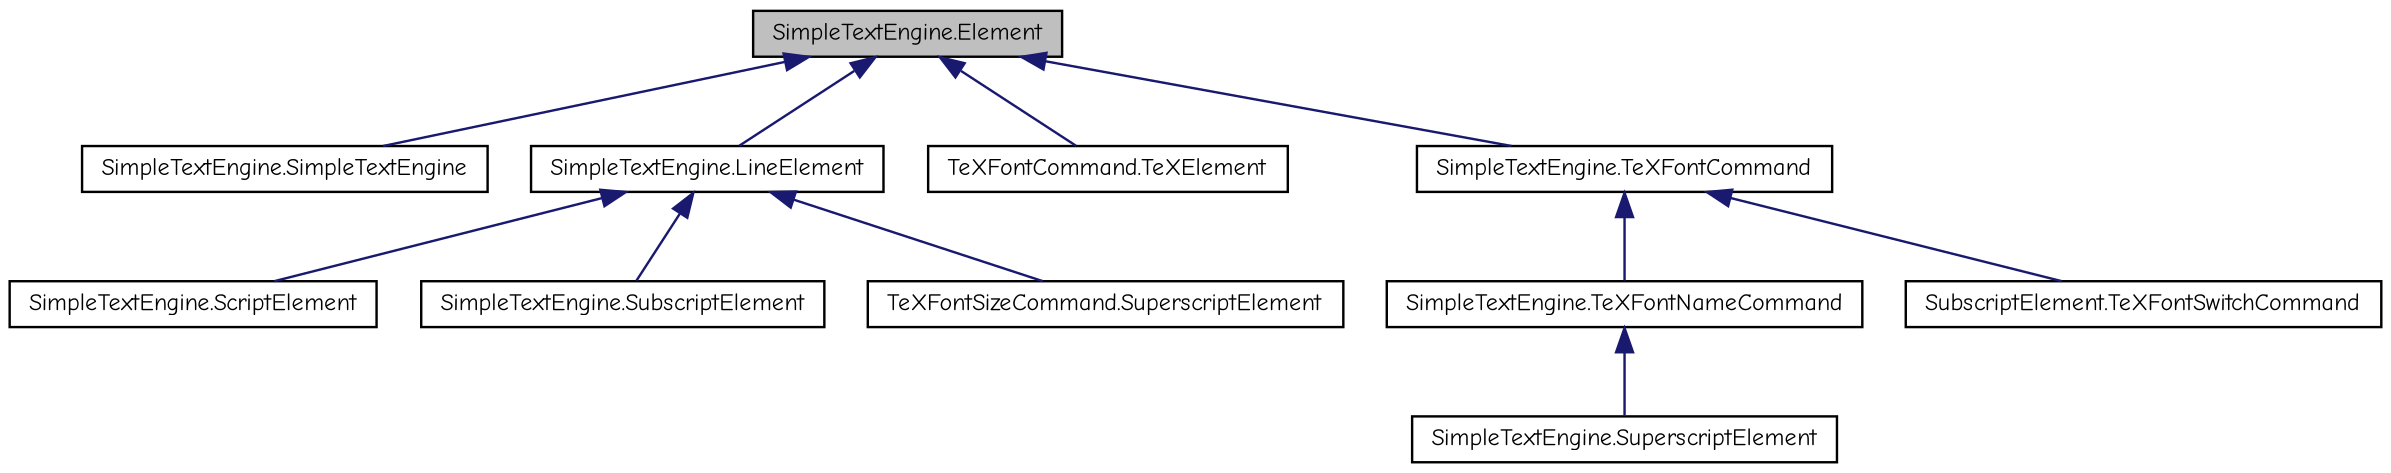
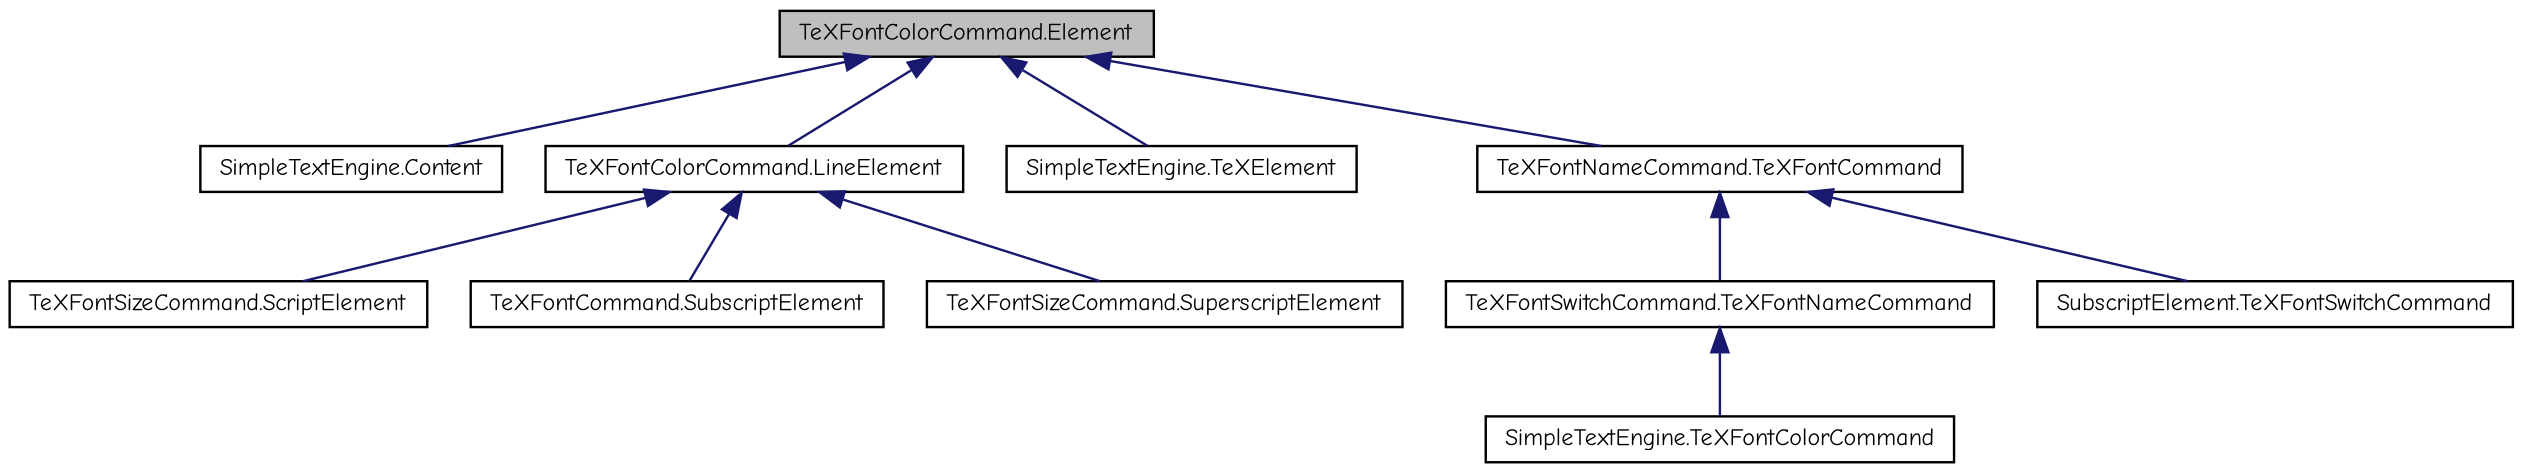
(908, 34) -> (967, 34)
(285, 169) -> (351, 169)
(707, 169) -> (754, 169)
(1108, 169) -> (1182, 169)
(1625, 169) -> (1720, 169)
(193, 304) -> (218, 304)
(623, 304) -> (677, 304)
(1625, 304) -> (1720, 304)
(1625, 439) -> (1720, 439)
